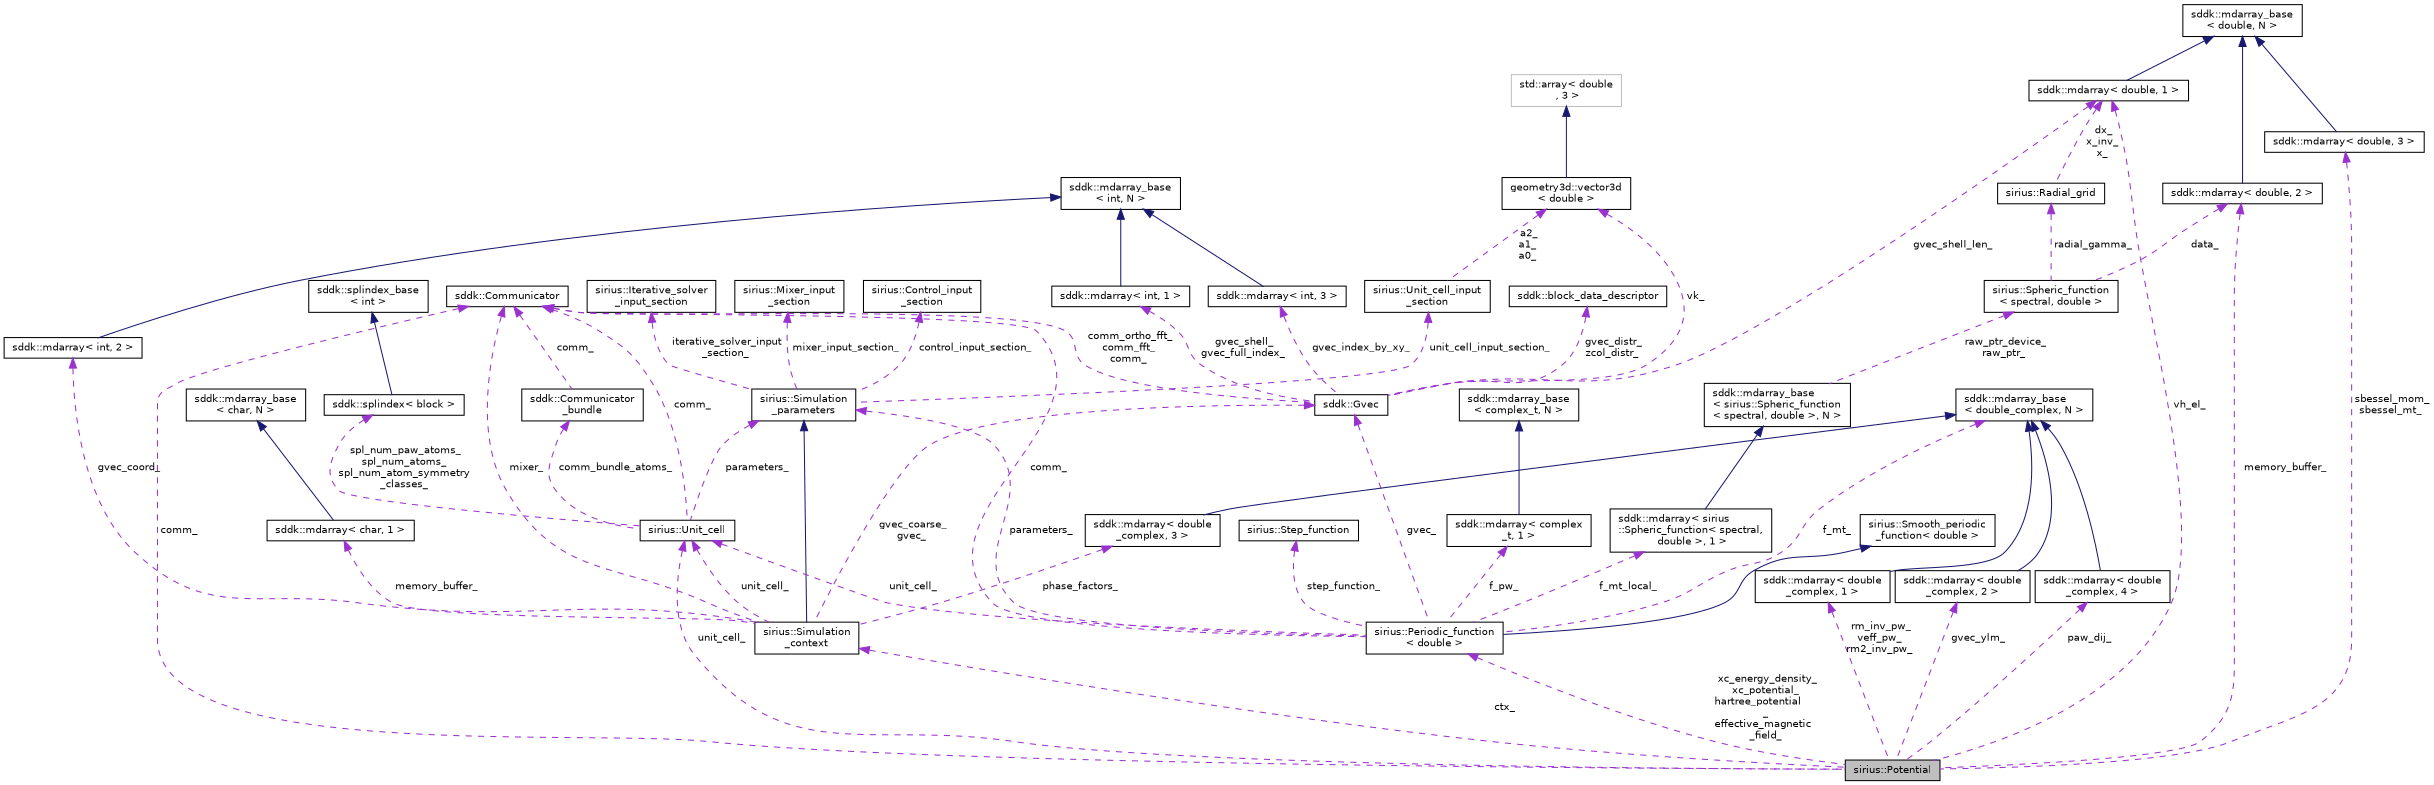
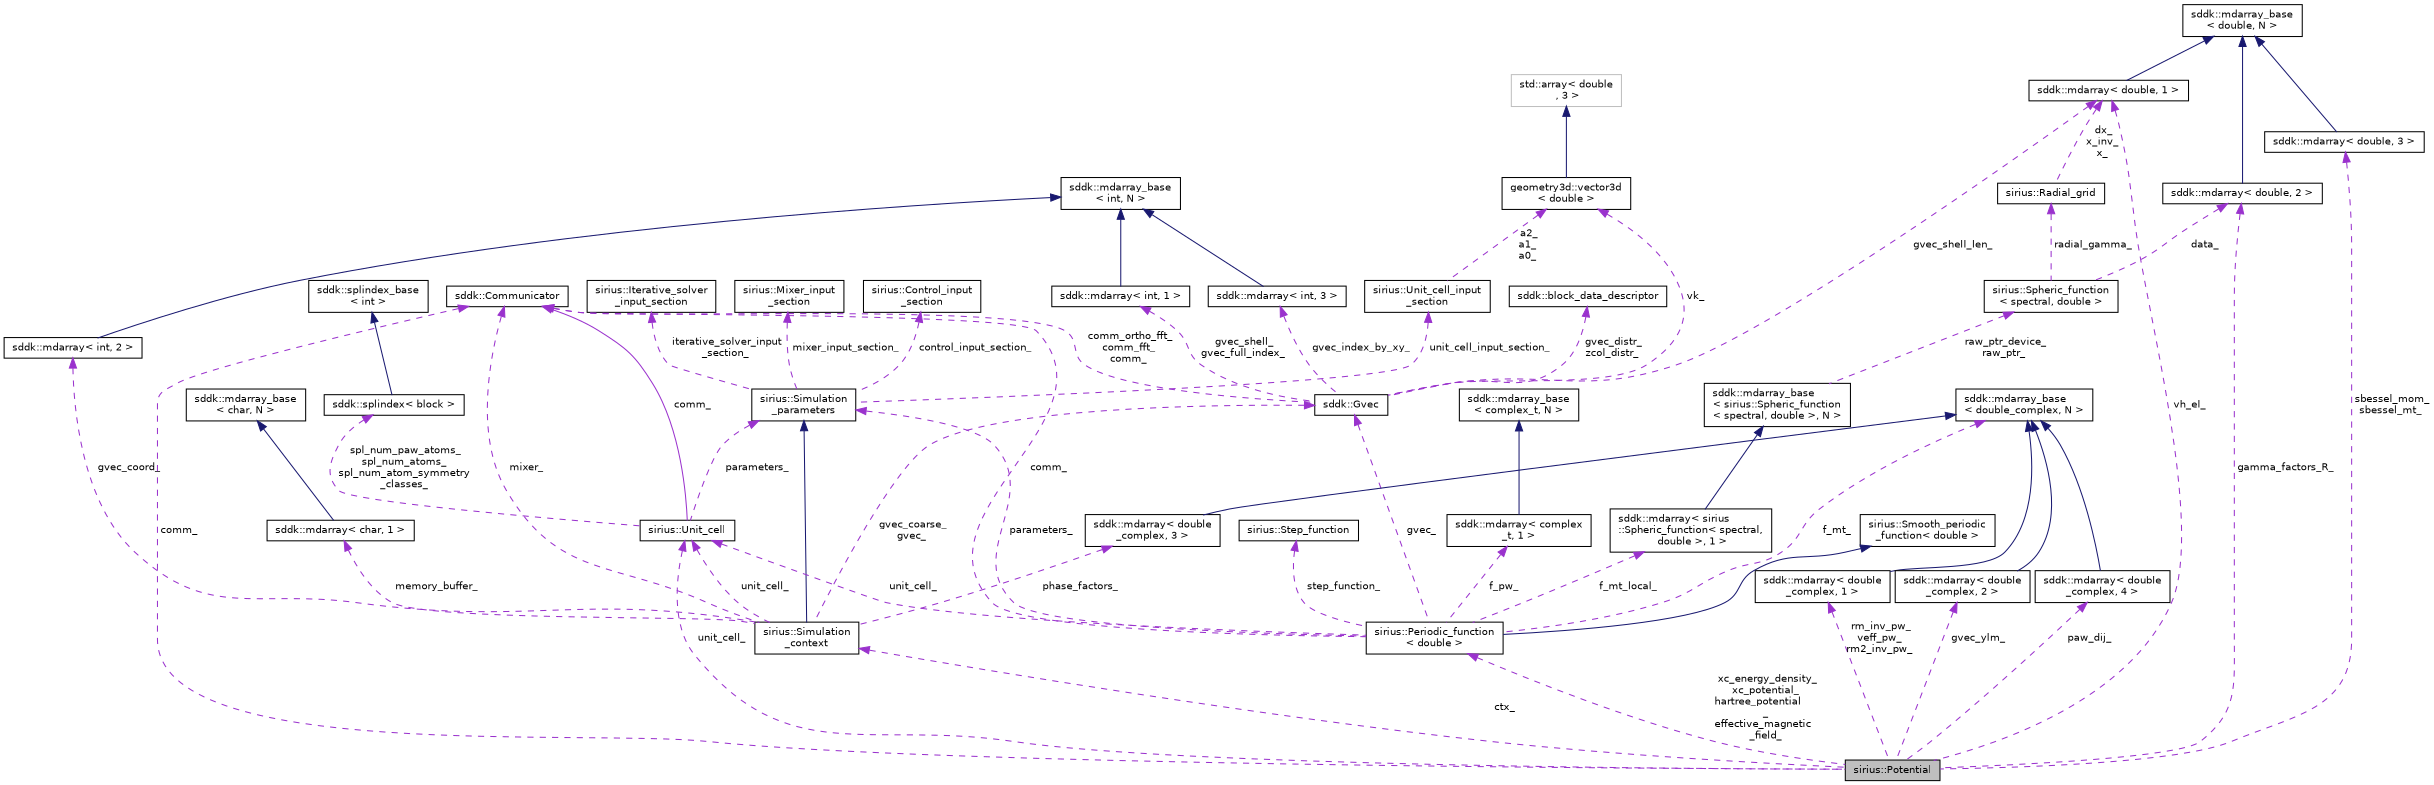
(656, 390) -> (656, 390)
(583, 405) -> none
(2284, 468) -> (2284, 468)
